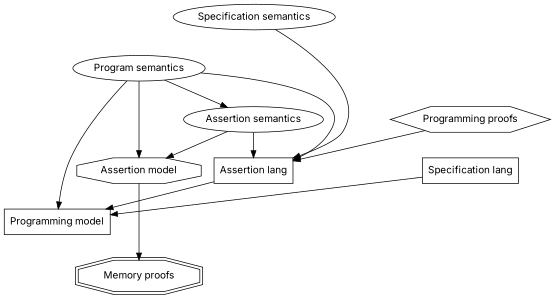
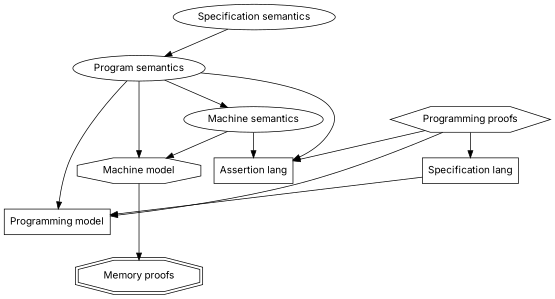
(343, 91) -> (200, 41)
(254, 119) -> (254, 119)
none -> (470, 142)
(139, 171) -> (139, 171)
(163, 195) -> (284, 187)
